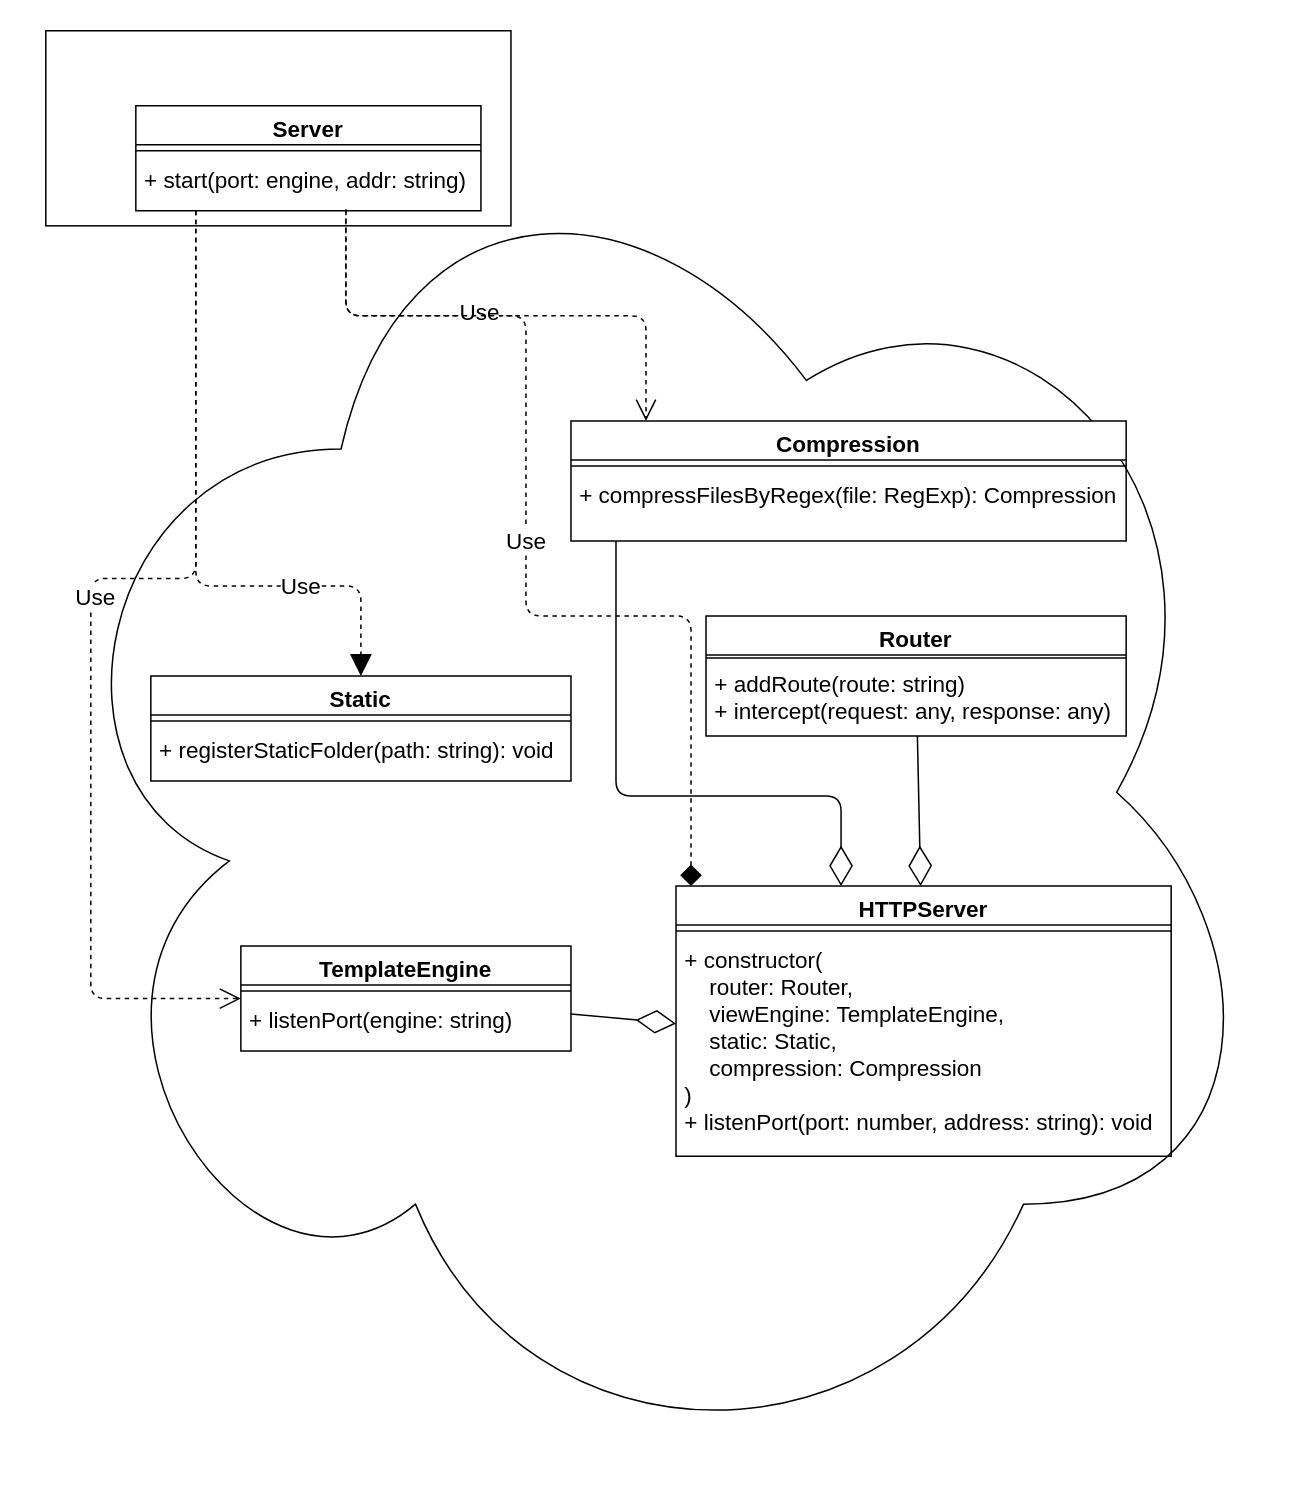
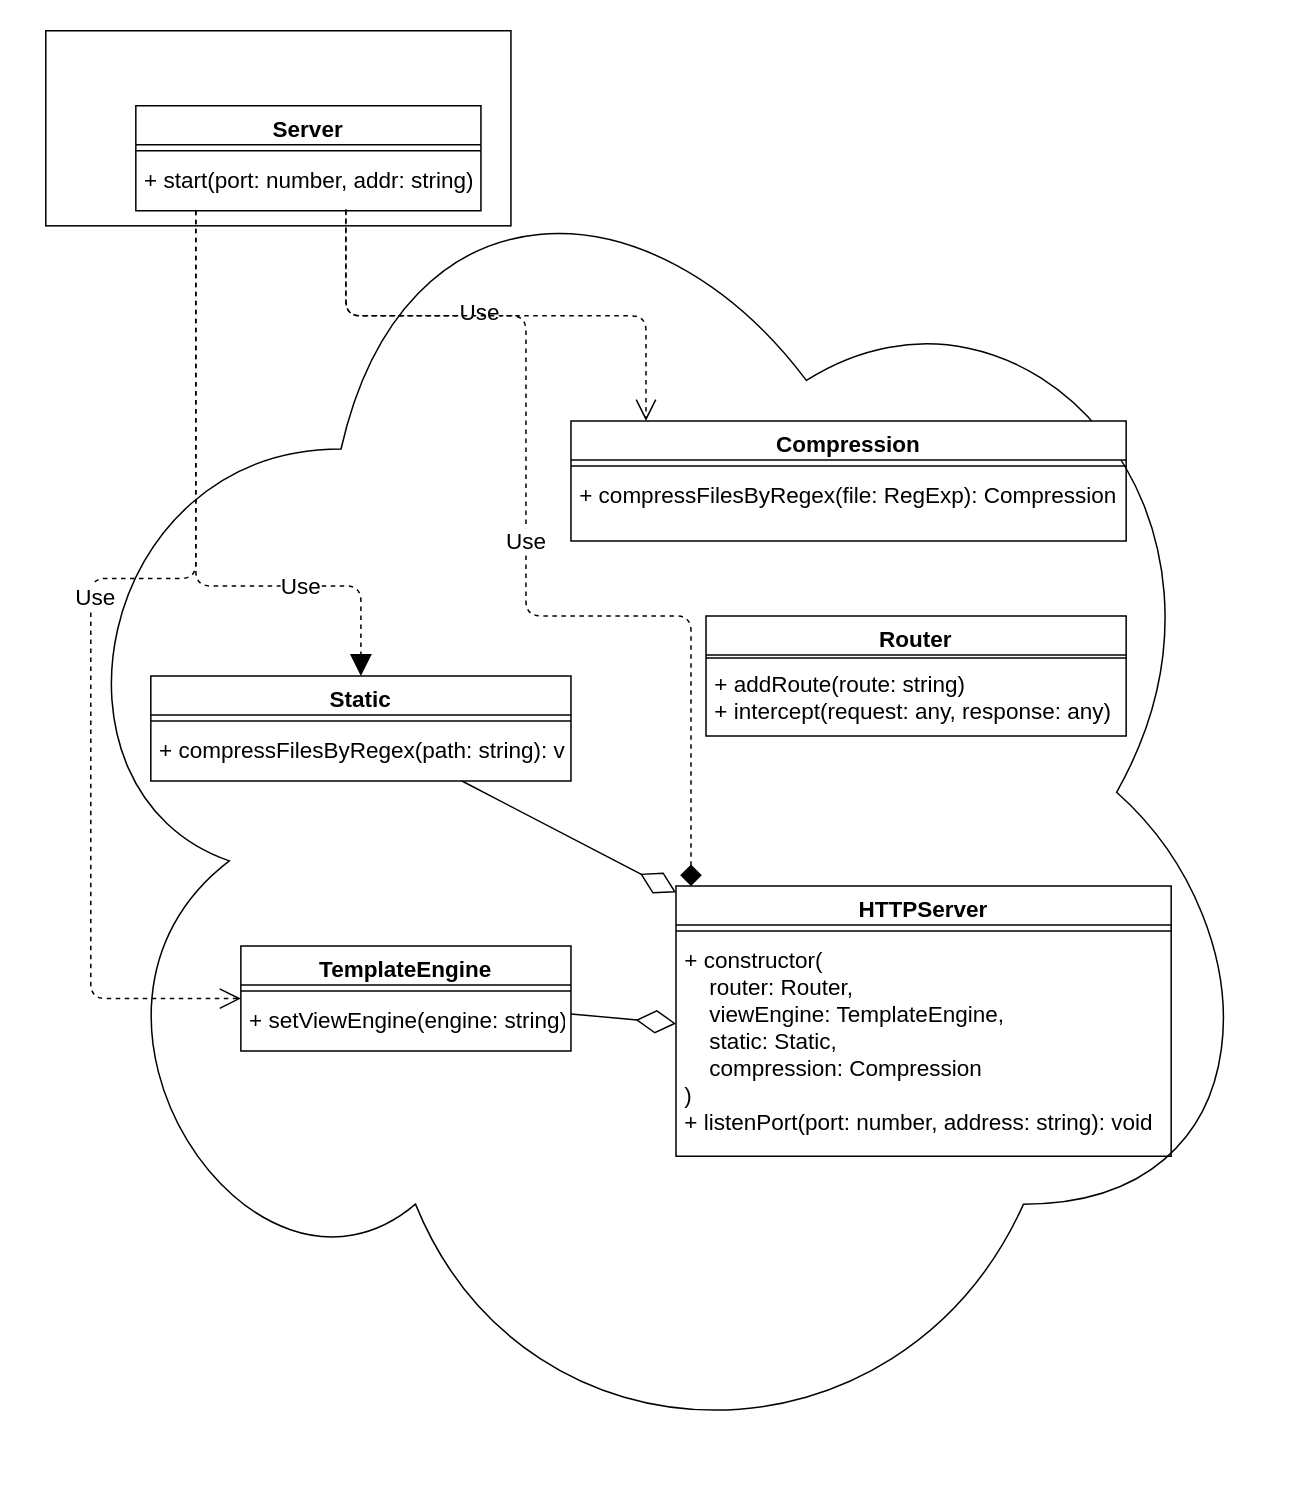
(338, 180) -> (341, 180)
(394, 750) -> (397, 750)
(918, 792) -> none
(625, 795) -> none
none -> (553, 828)
(405, 1020) -> (424, 1020)
